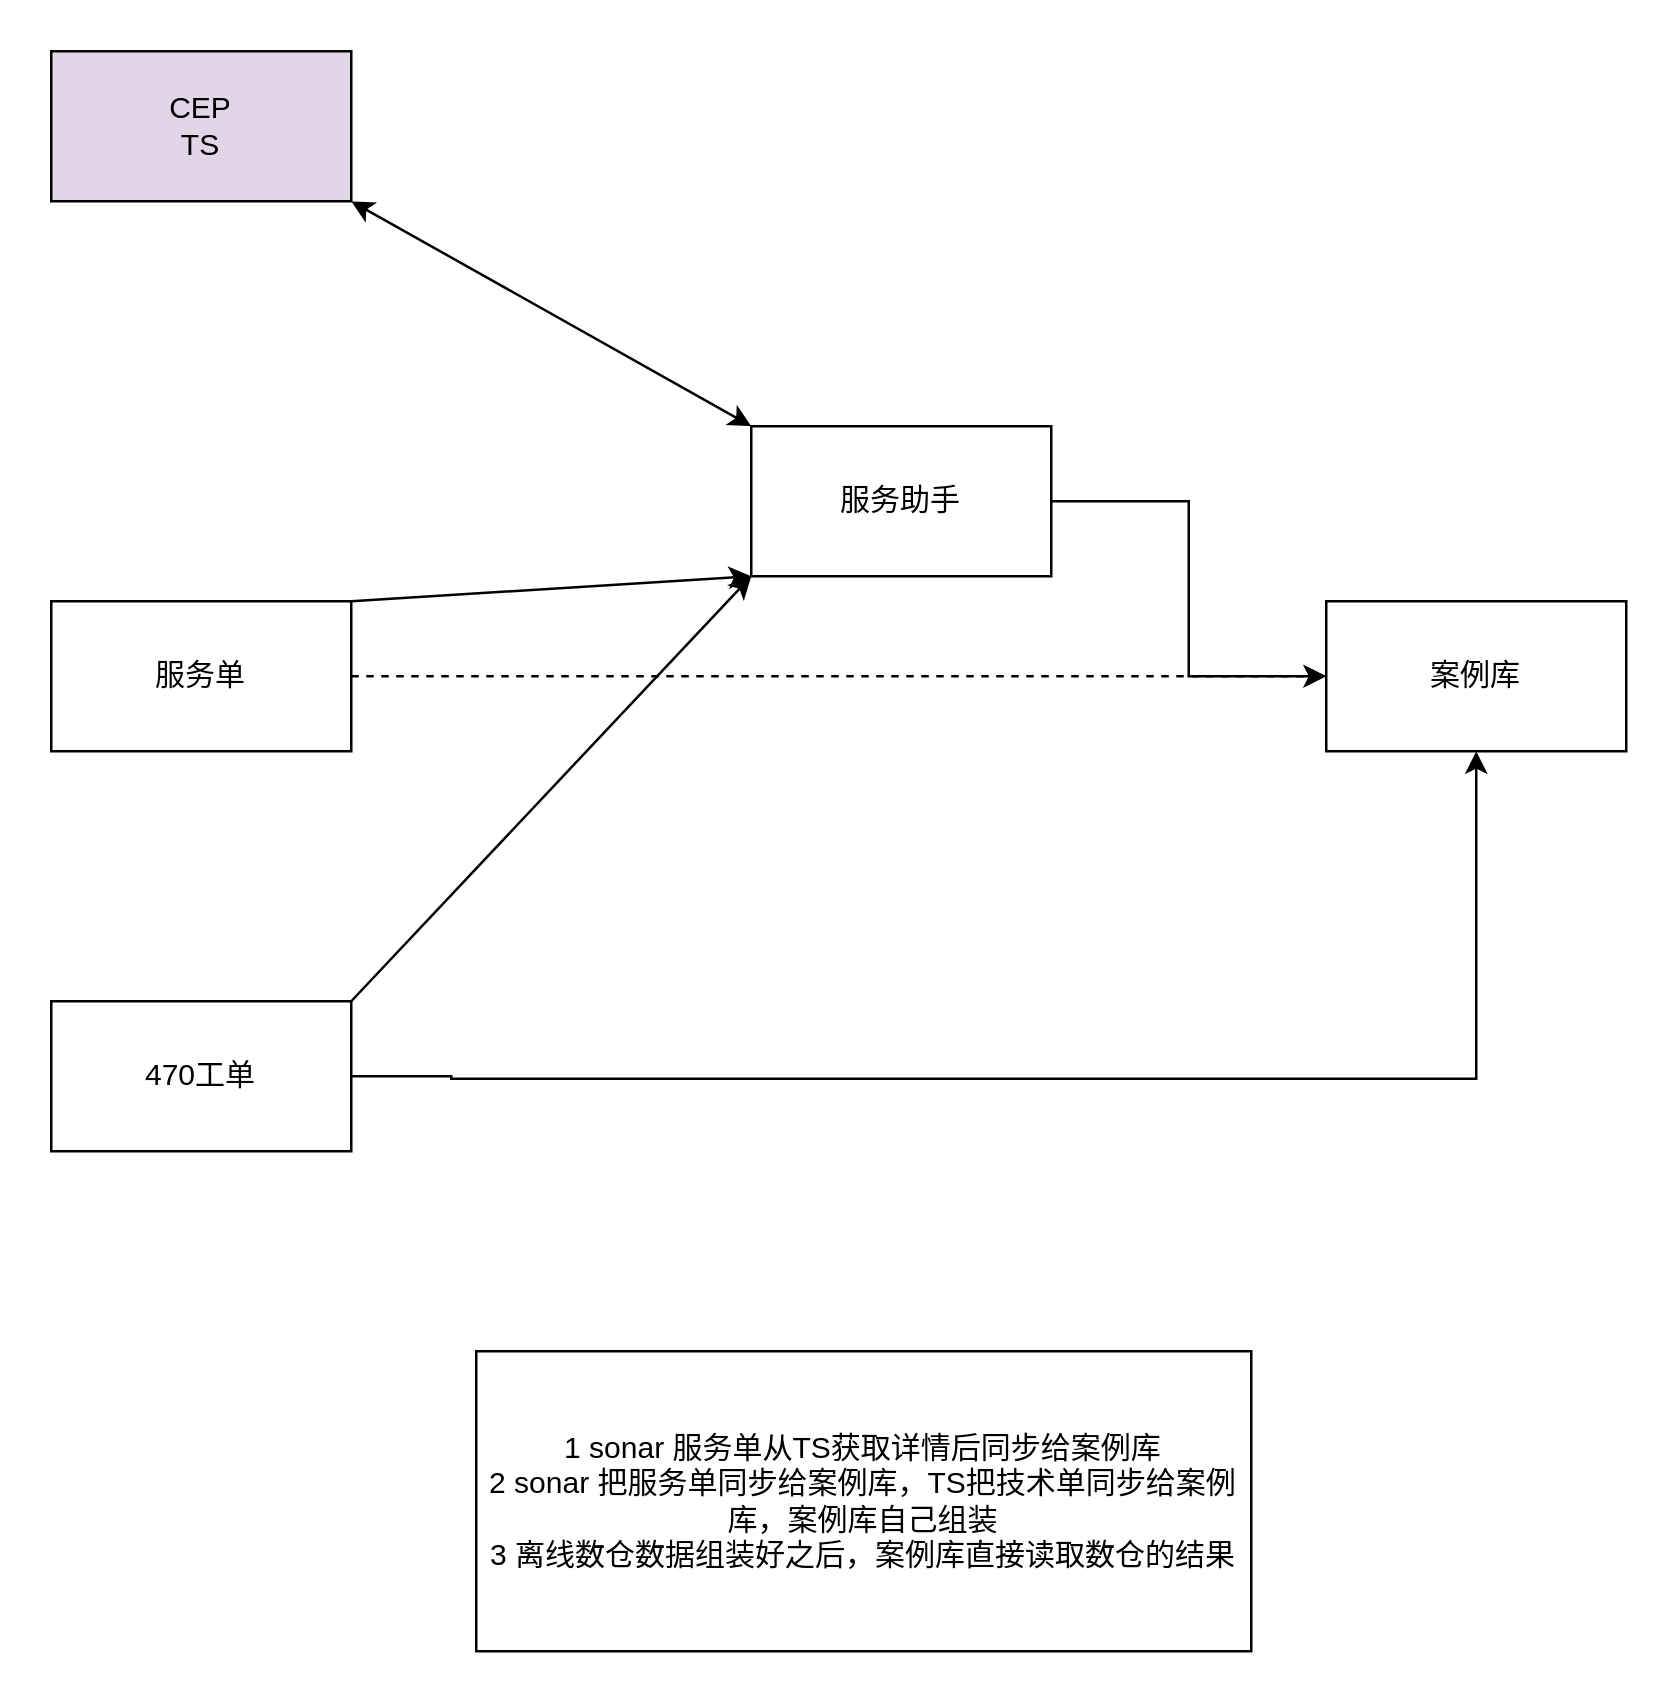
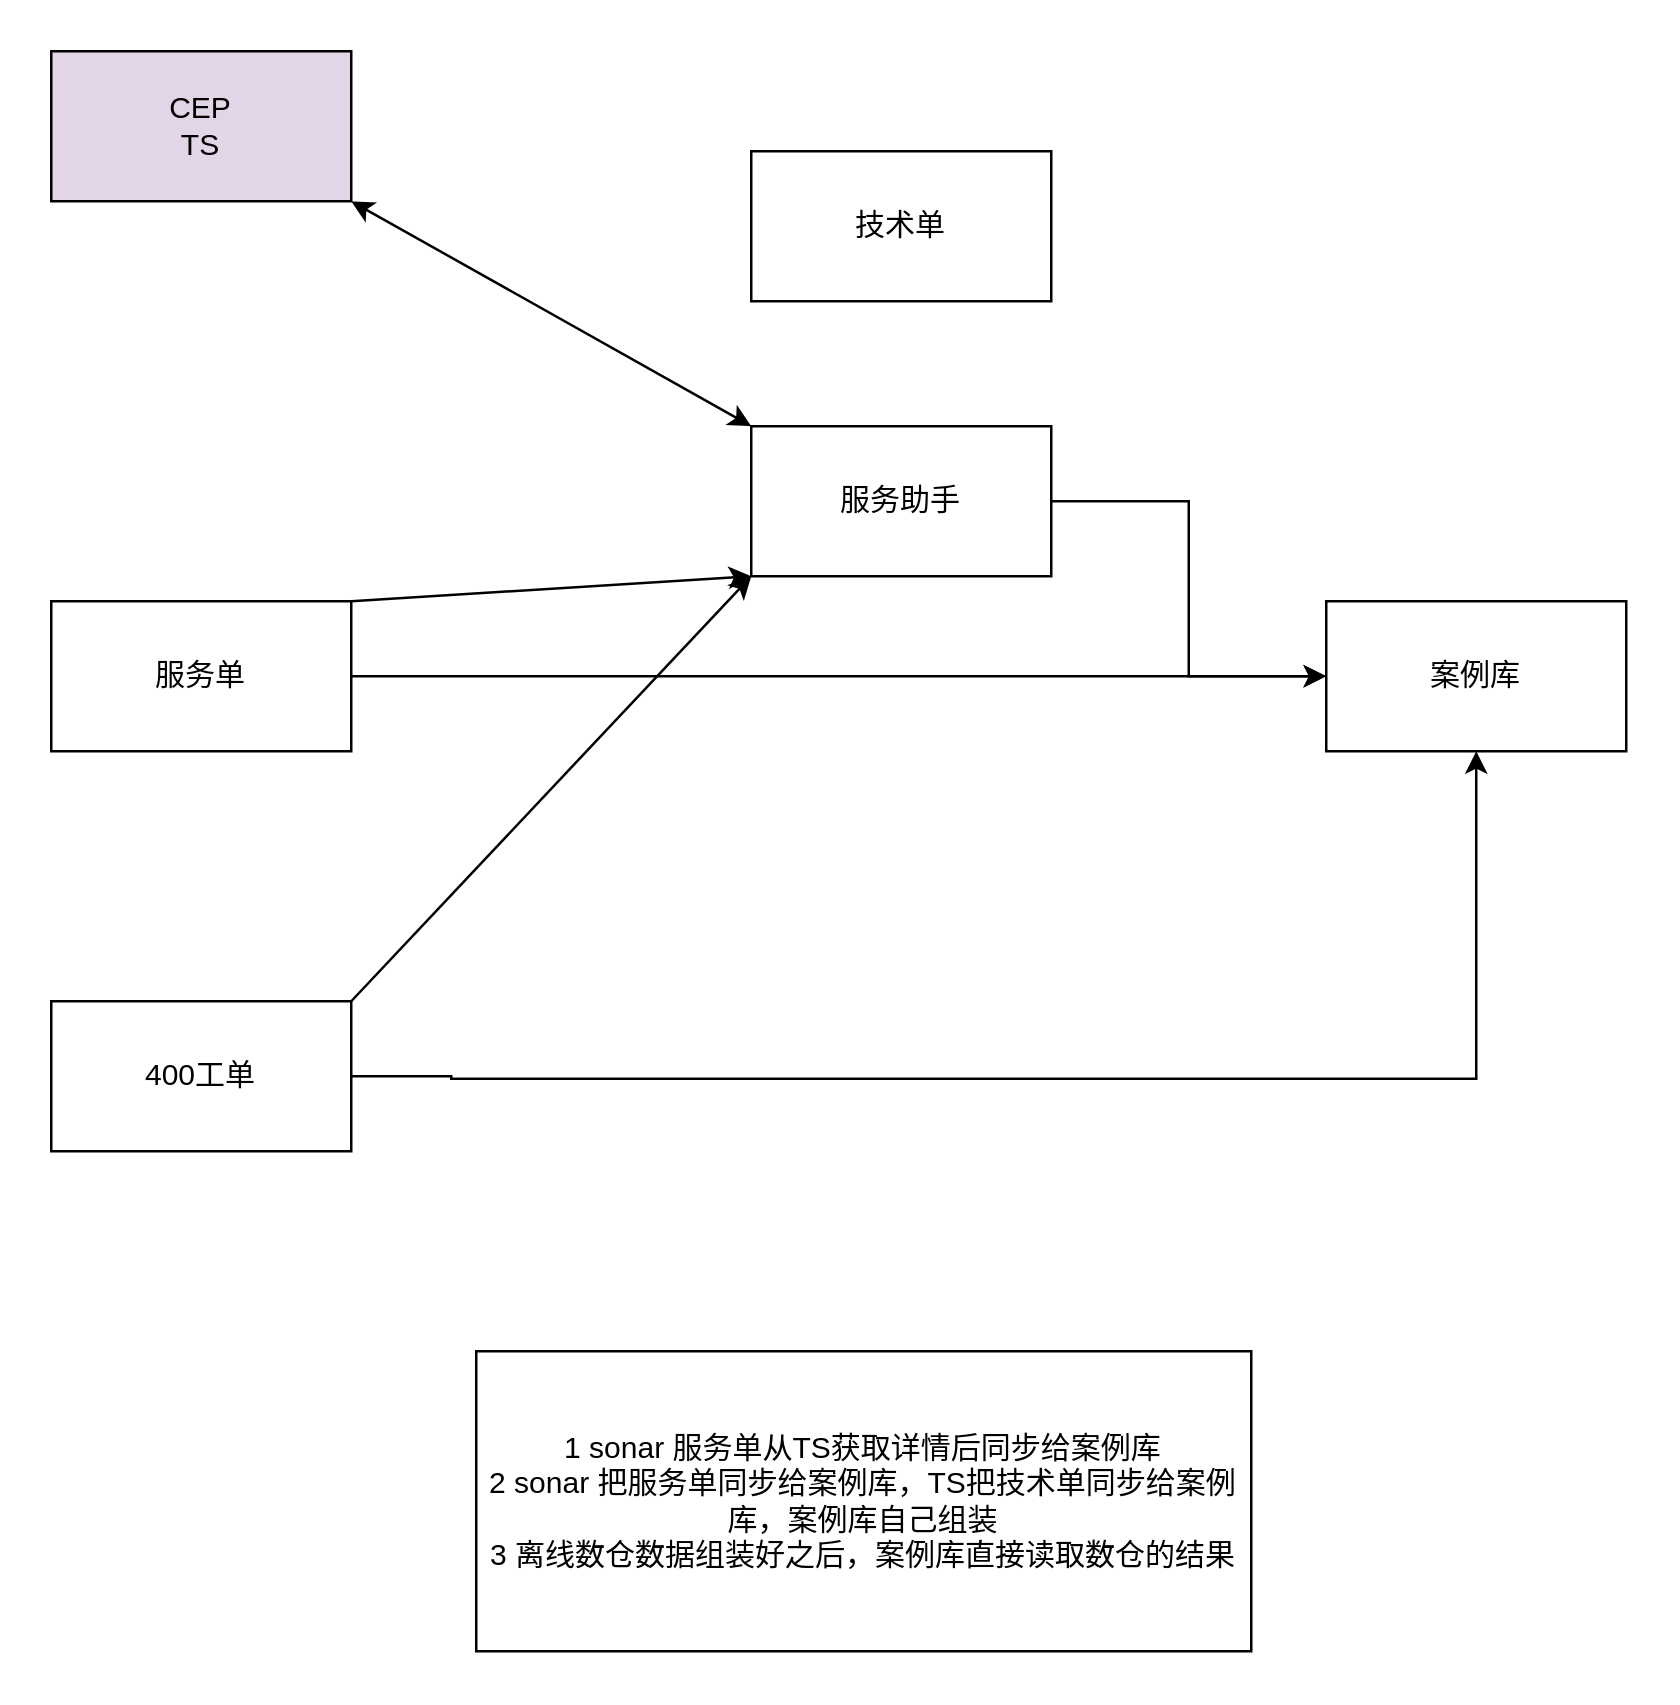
none -> (901, 226)
(922, 676) -> (922, 676)
(201, 1076) -> (201, 1076)
